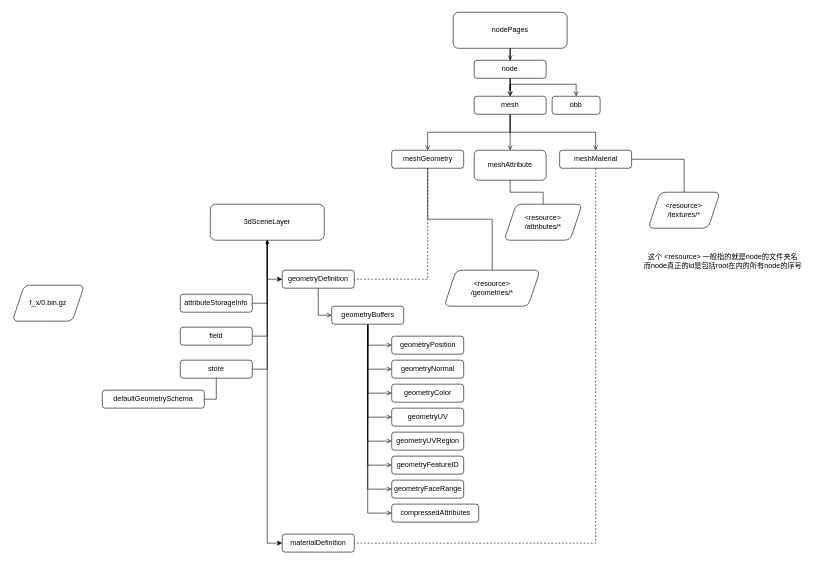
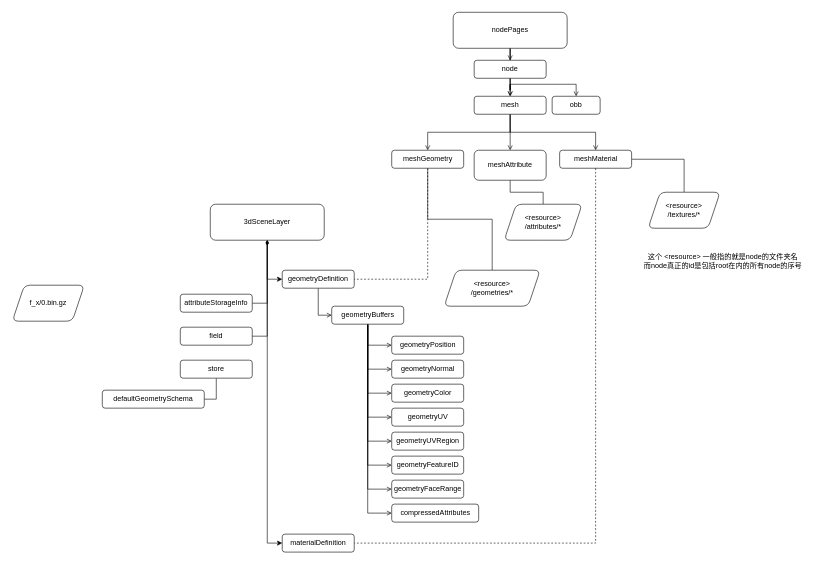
(259, 369) -> none
